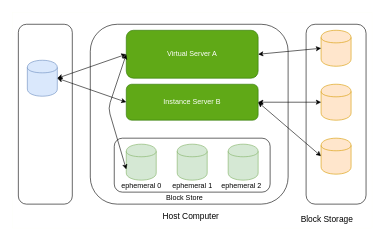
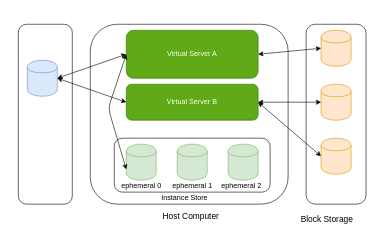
(192, 102) -> (192, 102)
(185, 198) -> (185, 198)
